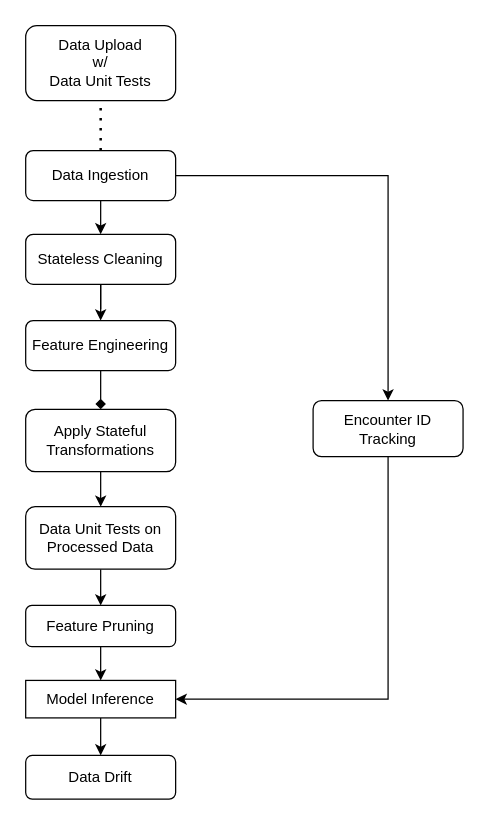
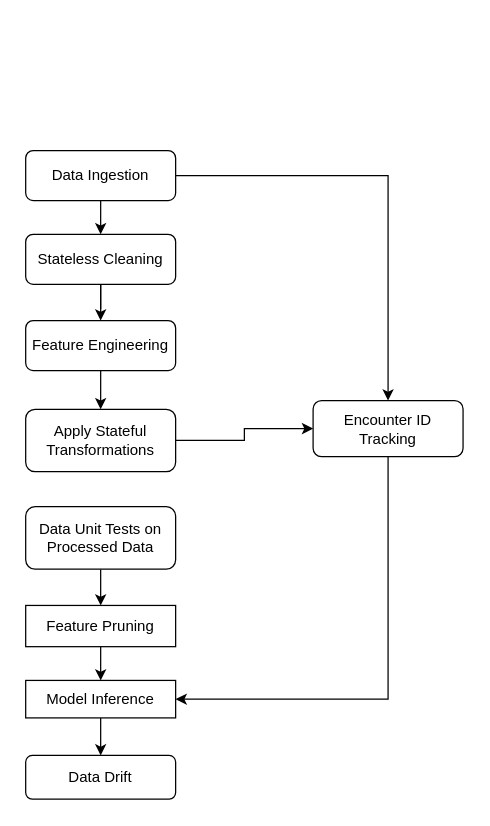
(101, 63) -> none
(101, 126) -> none
(101, 398) -> (101, 399)
(101, 494) -> (244, 440)
(101, 626) -> (101, 626)
